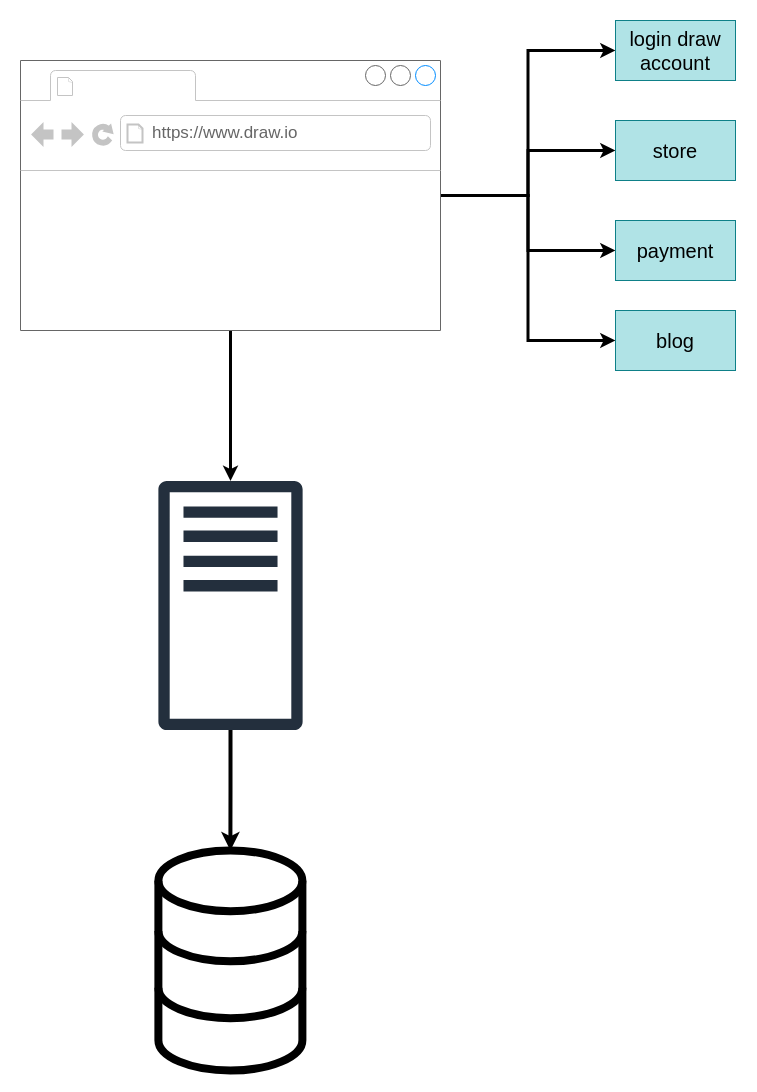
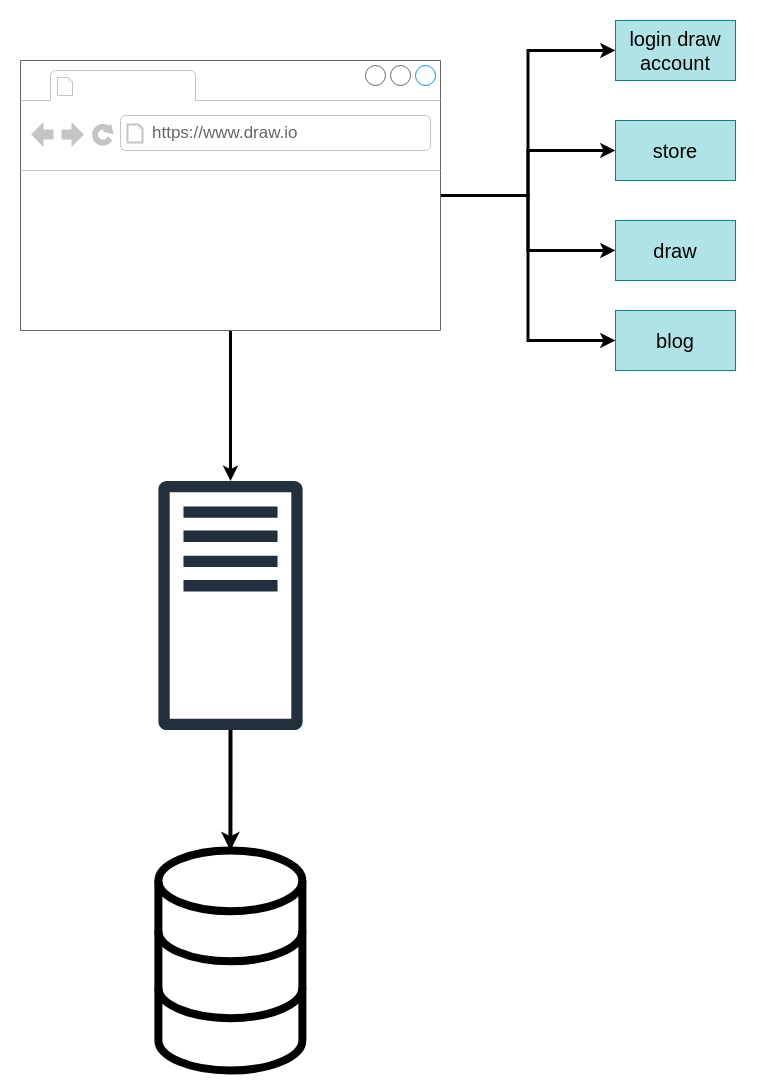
(676, 251) -> (676, 251)
